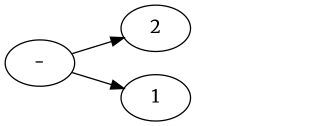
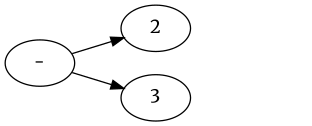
(156, 98) -> (156, 98)
